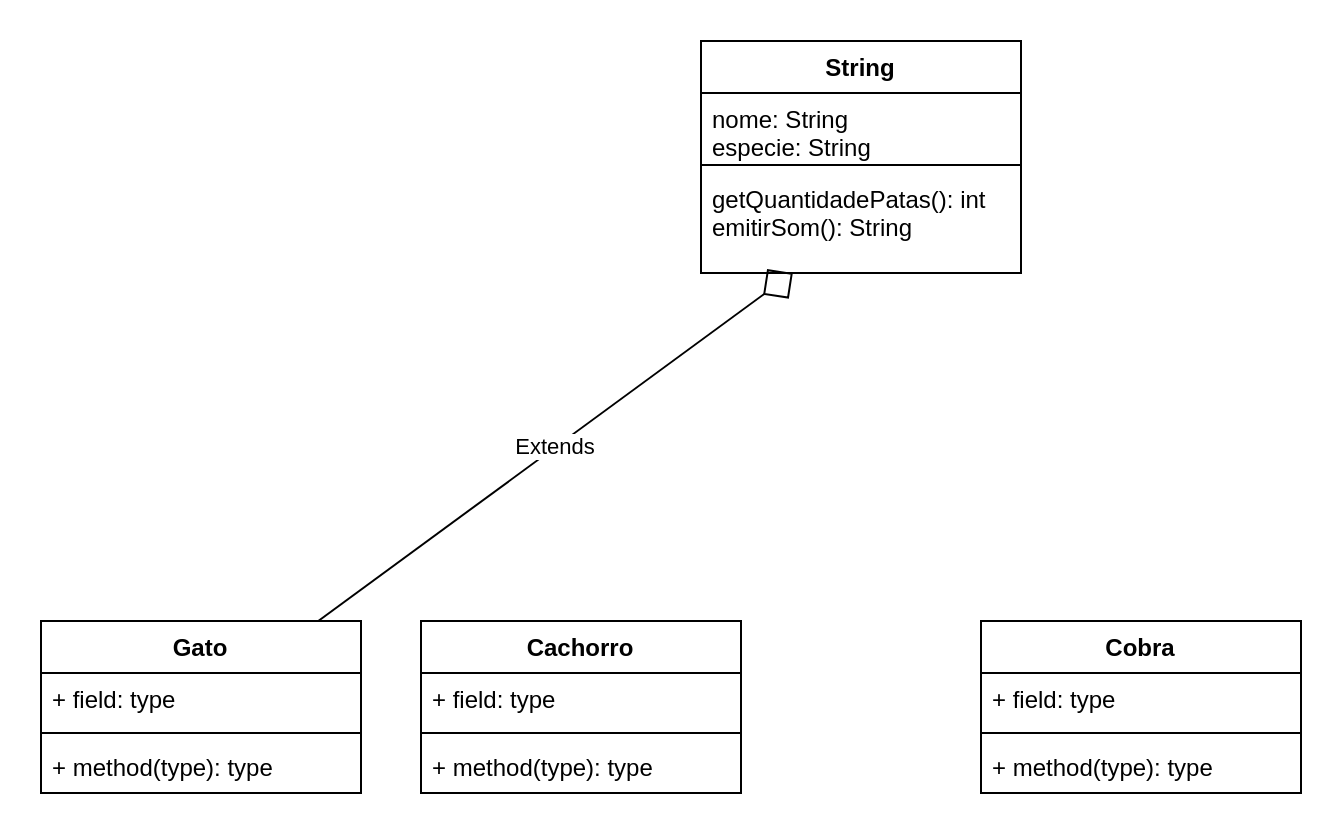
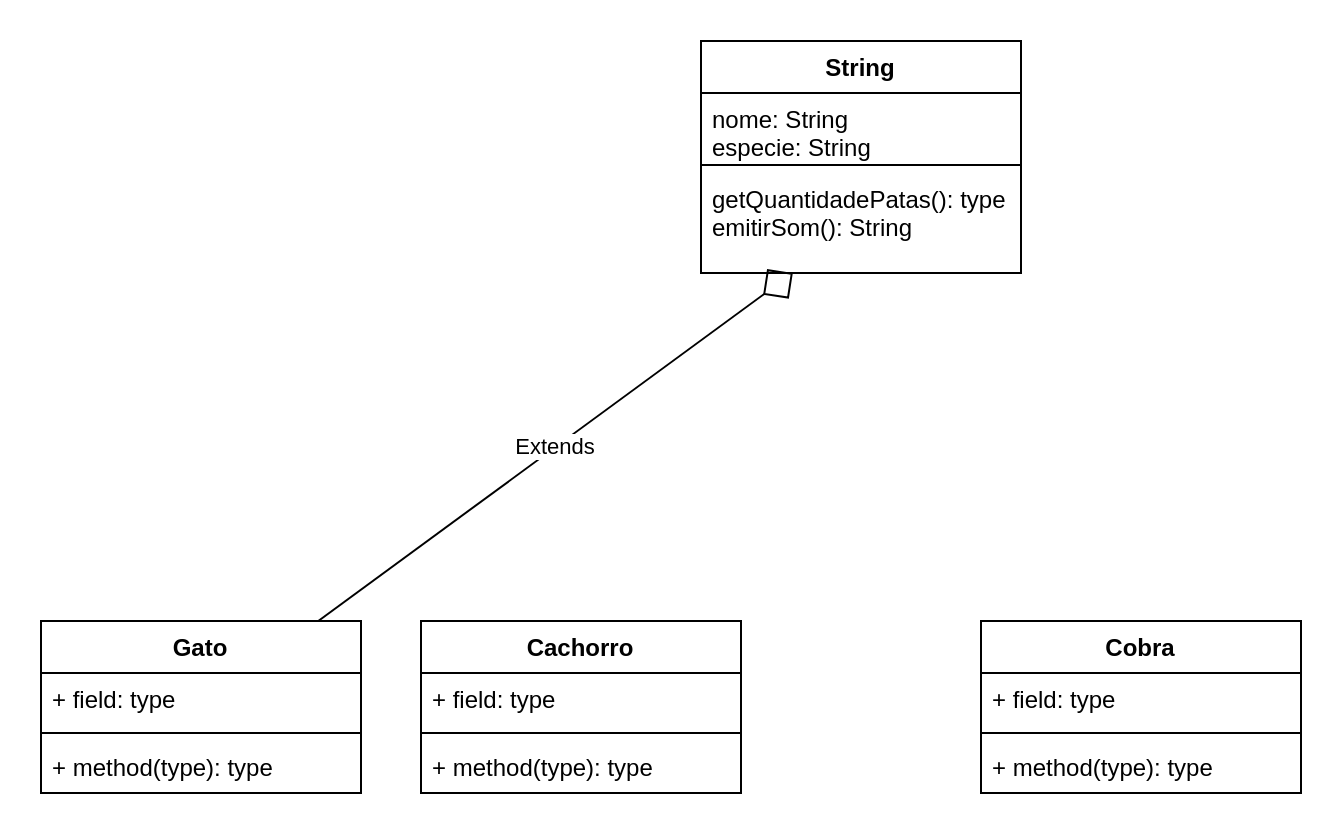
(863, 230) -> (863, 230)
